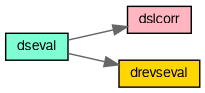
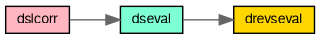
(91, 35) -> (88, 20)
